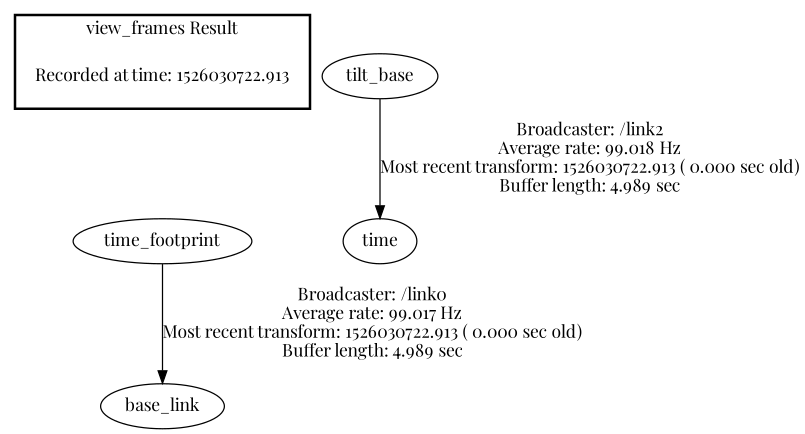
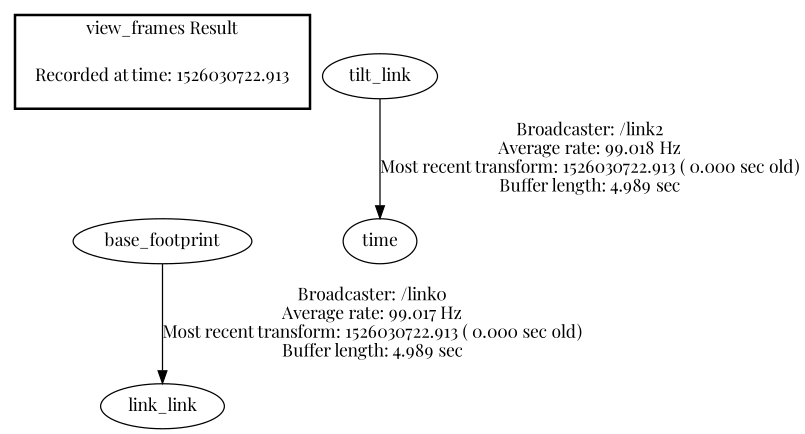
(380, 76) -> (380, 76)
(162, 241) -> (162, 241)
(162, 406) -> (162, 406)
